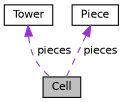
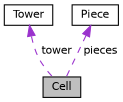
(53, 51) -> (55, 51)
